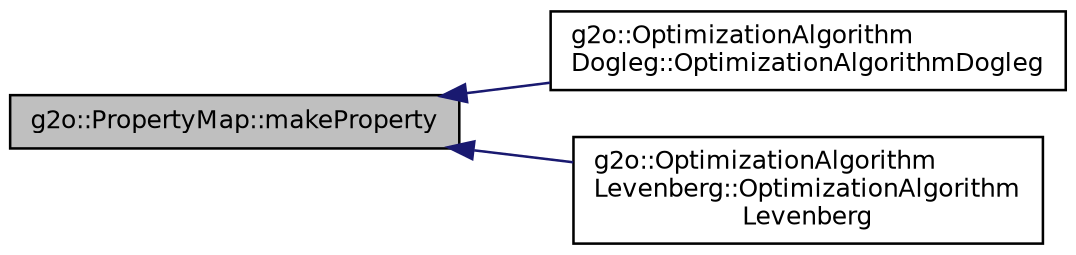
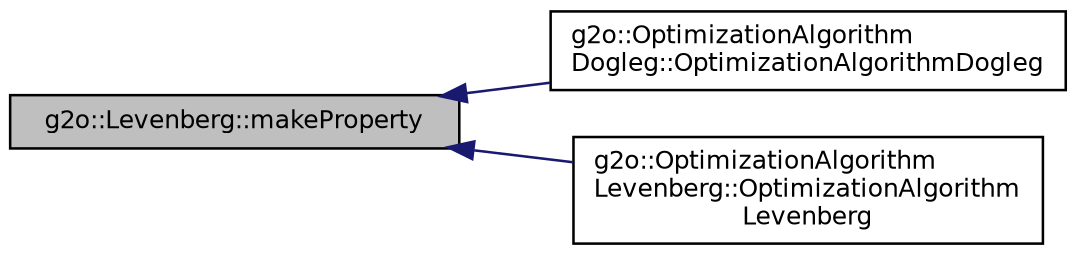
(235, 122) -> (235, 122)
